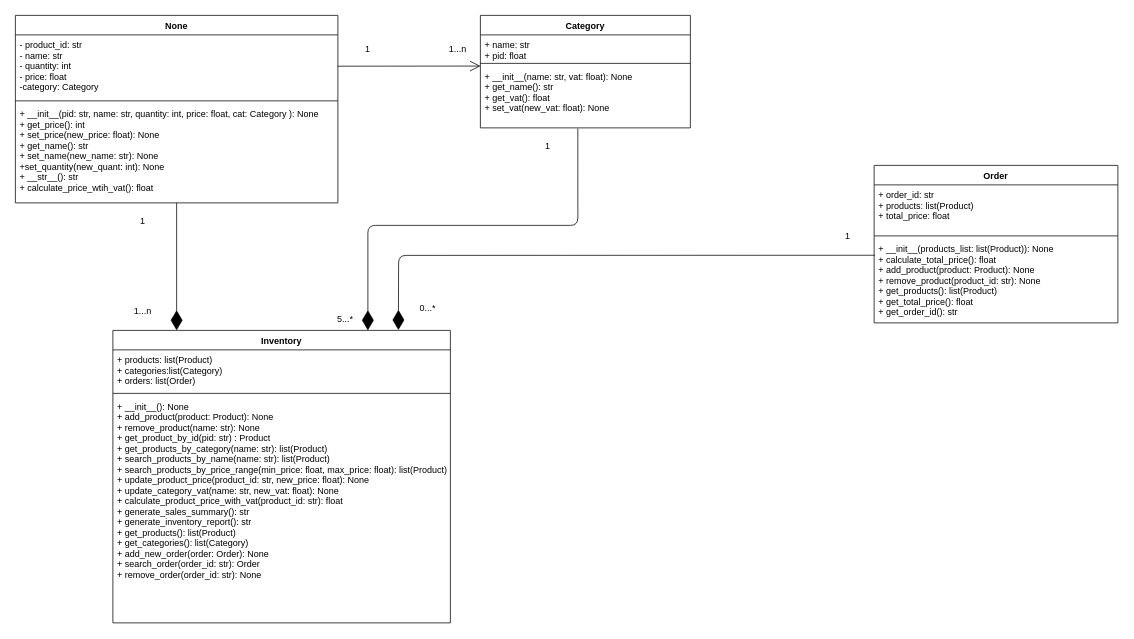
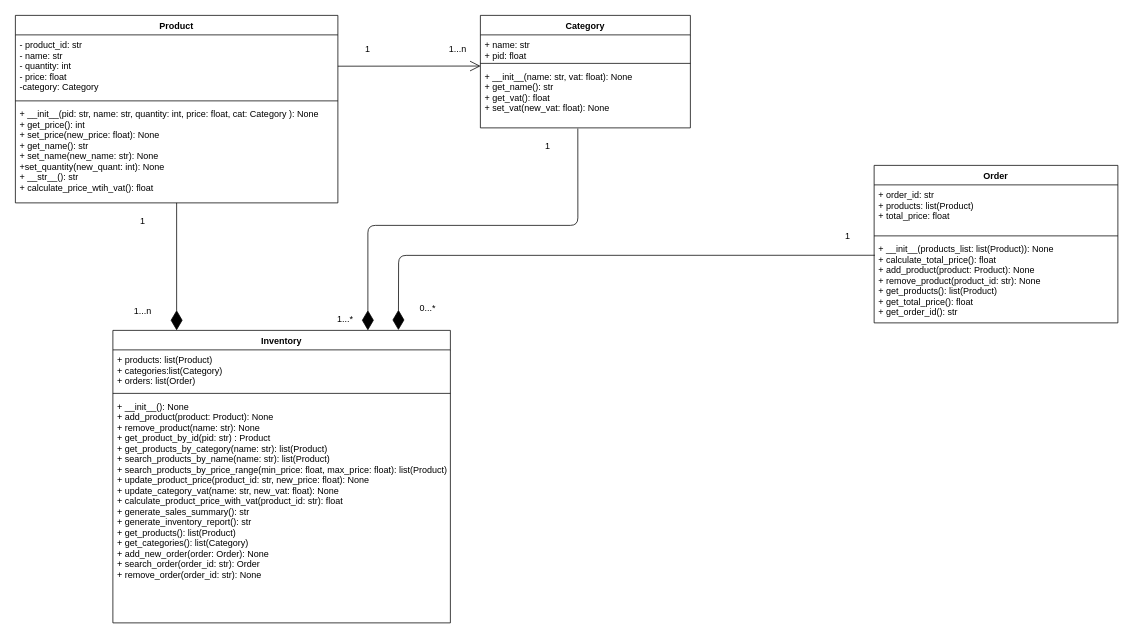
(176, 26) -> (176, 26)
(345, 319) -> (345, 319)
